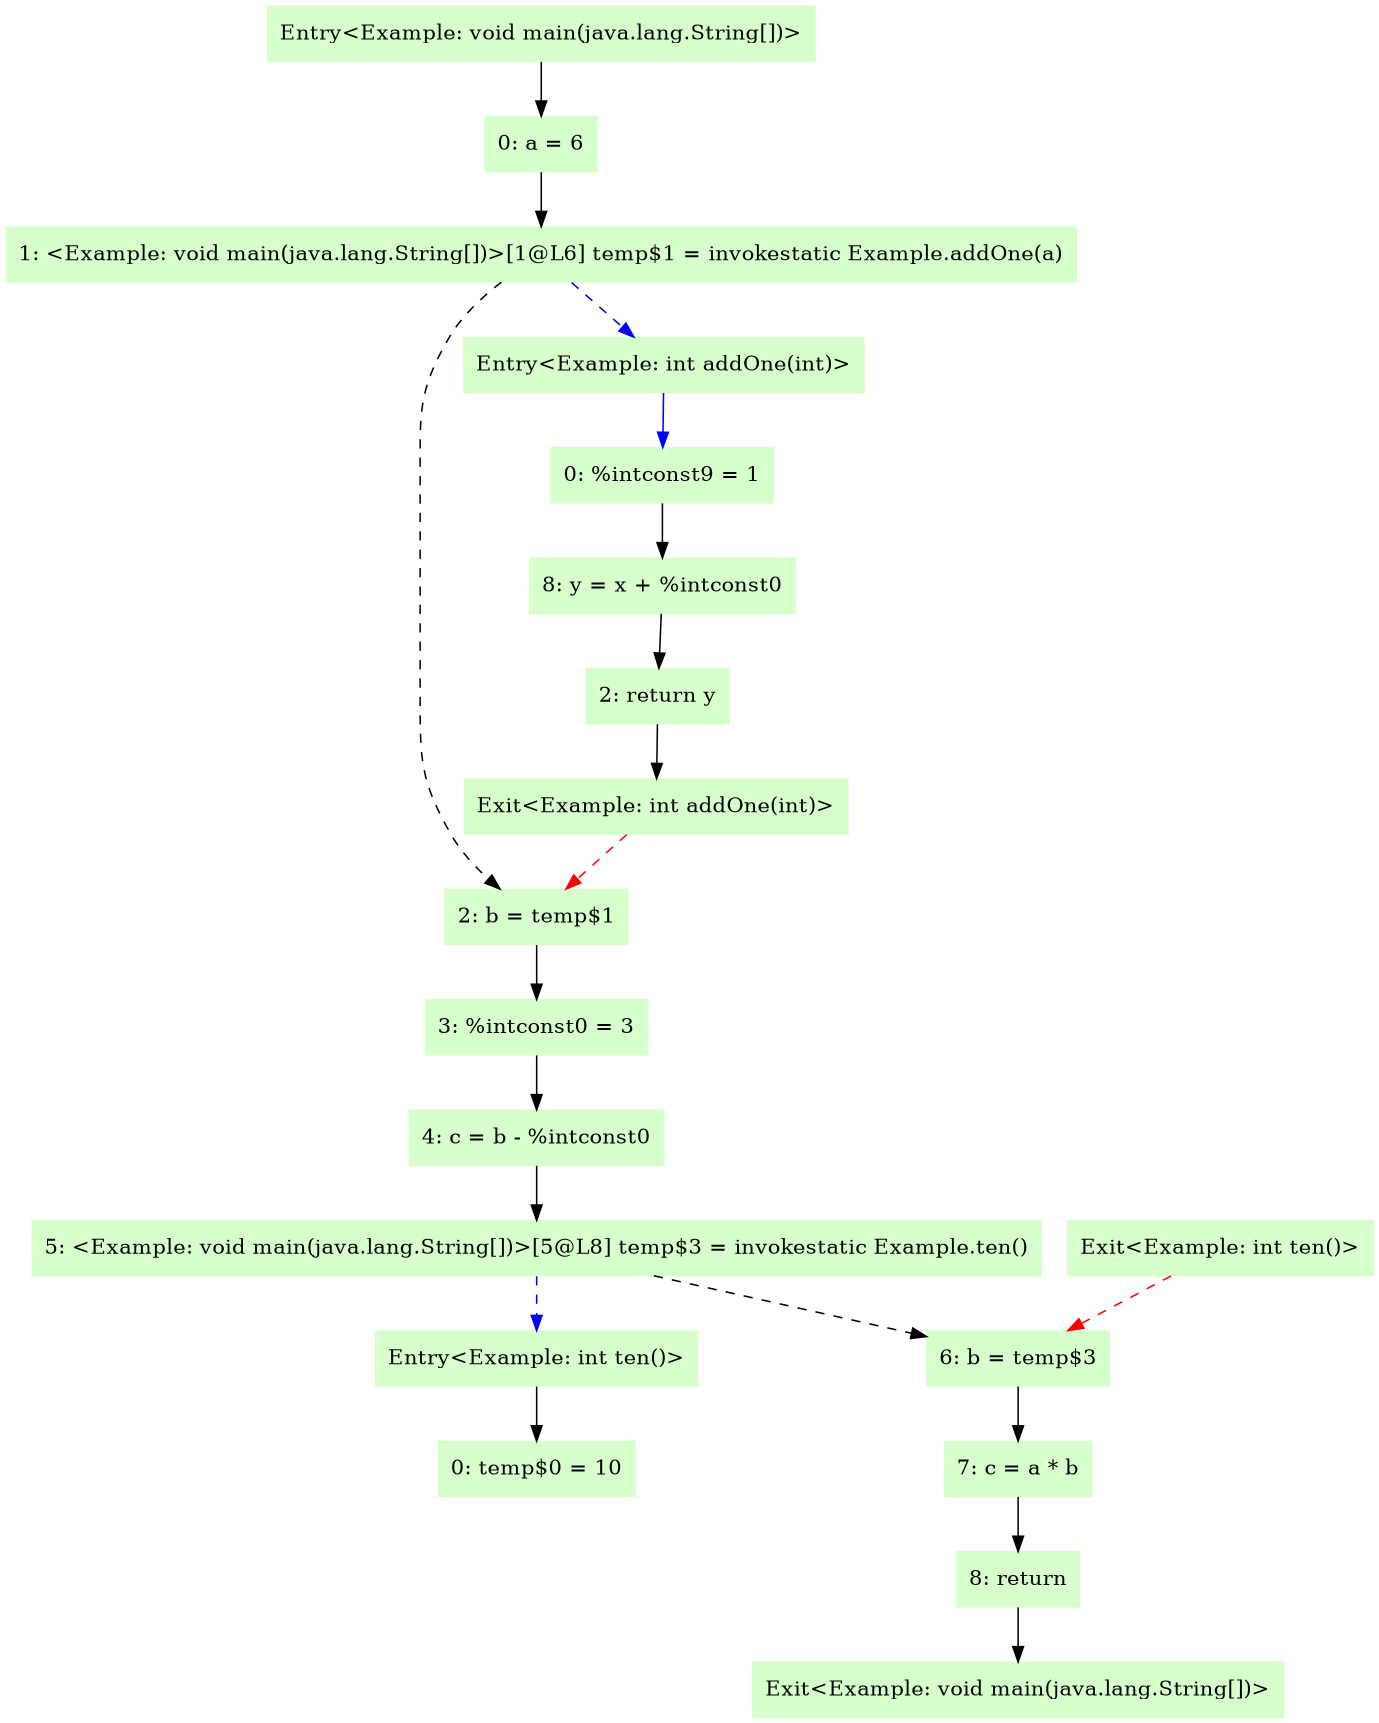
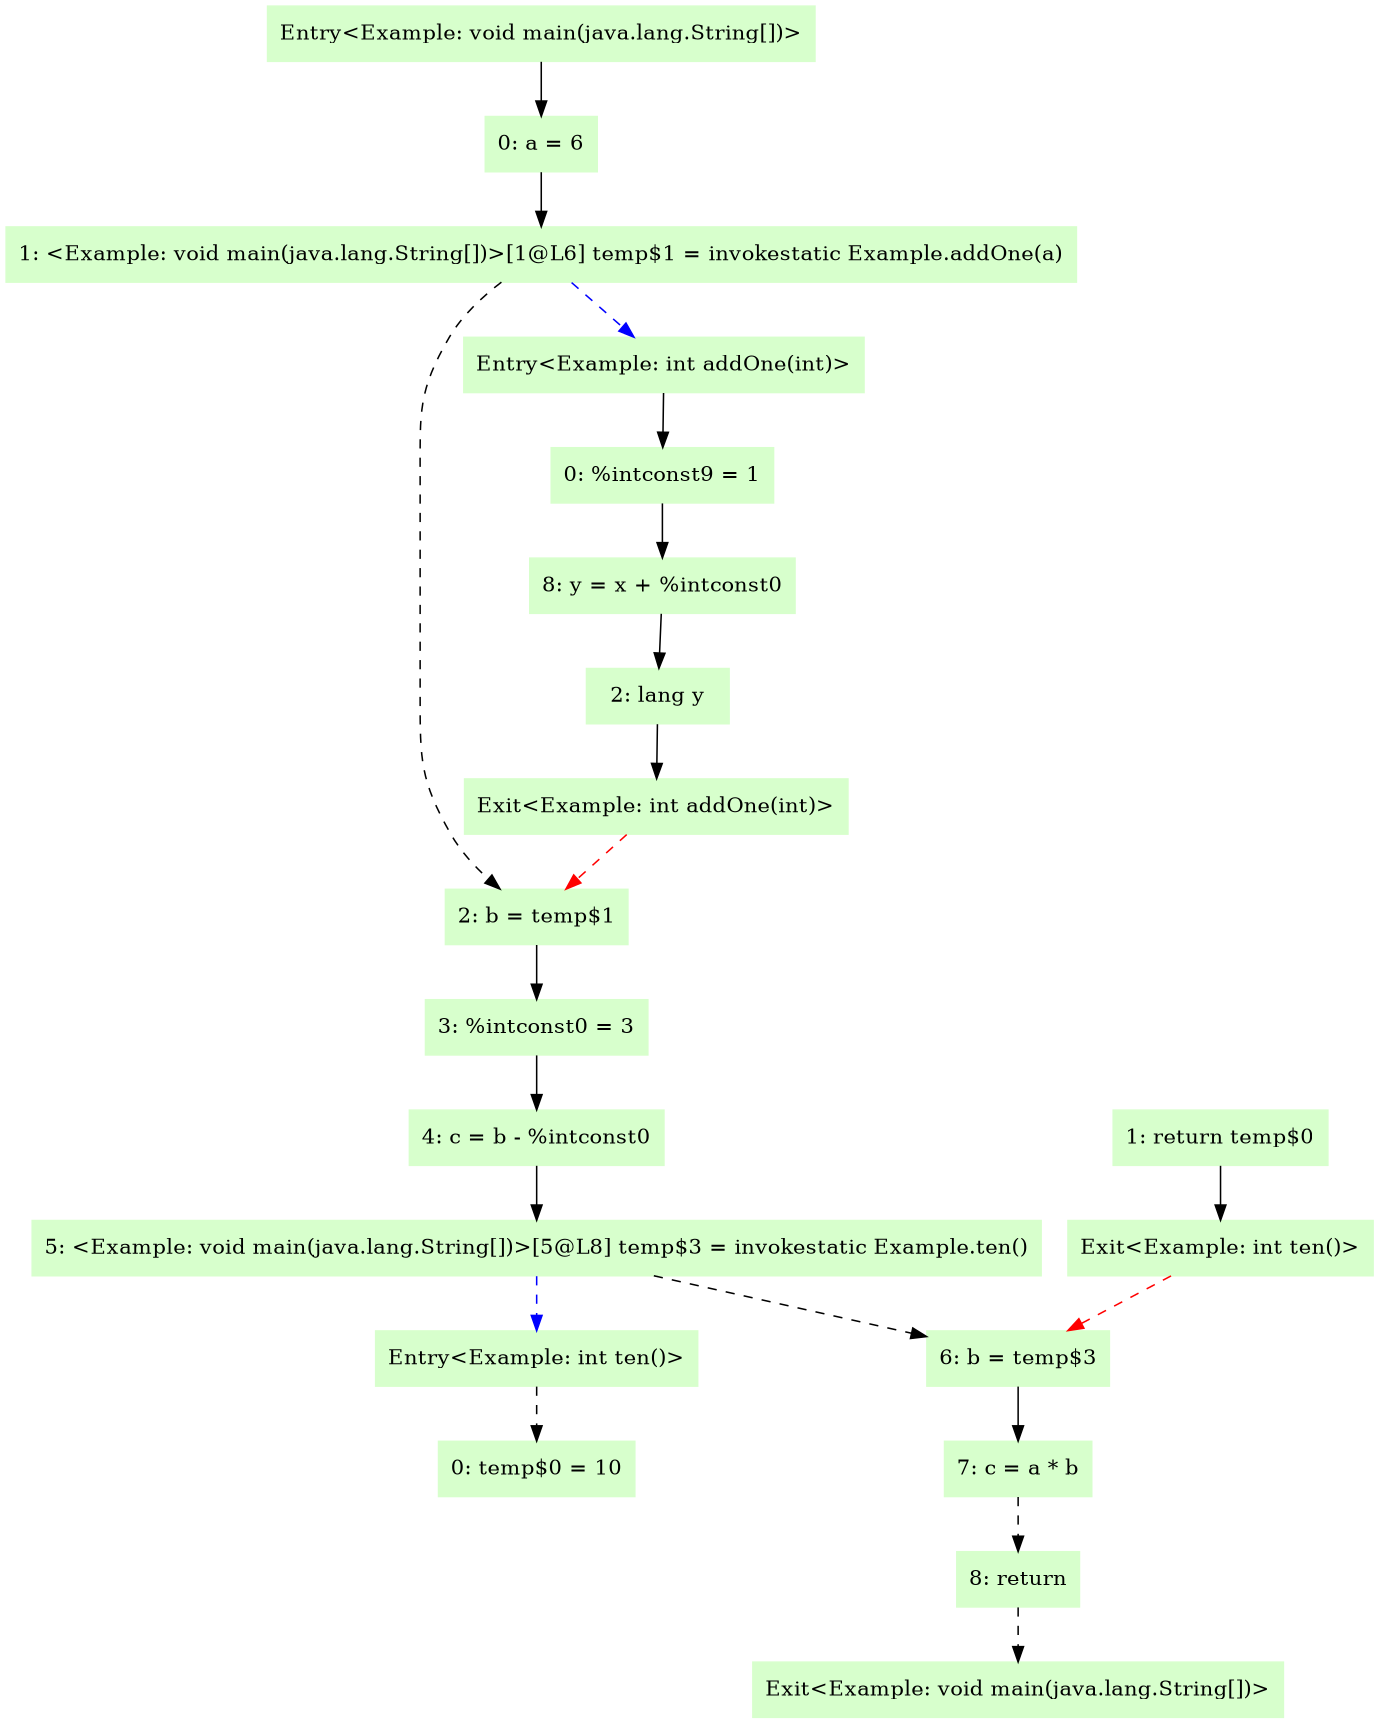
(663, 413) -> (663, 413)
(658, 696) -> (658, 696)
none -> (1221, 1138)
(537, 1406) -> (537, 1406)
(1018, 1517) -> (1018, 1517)
(1018, 1627) -> (1018, 1627)
